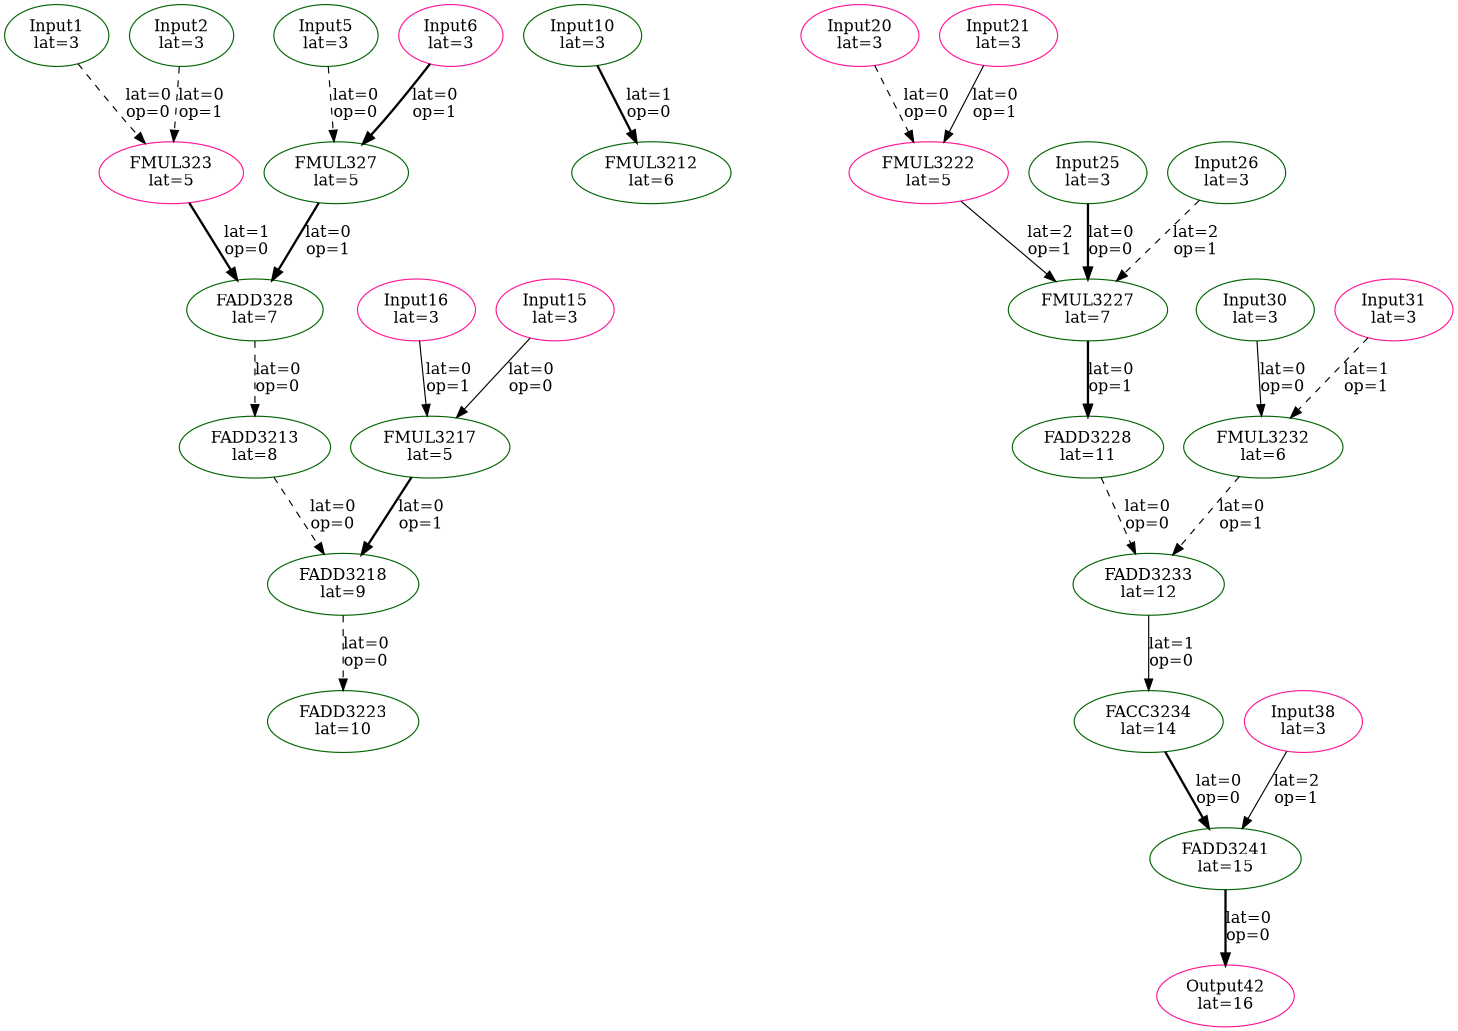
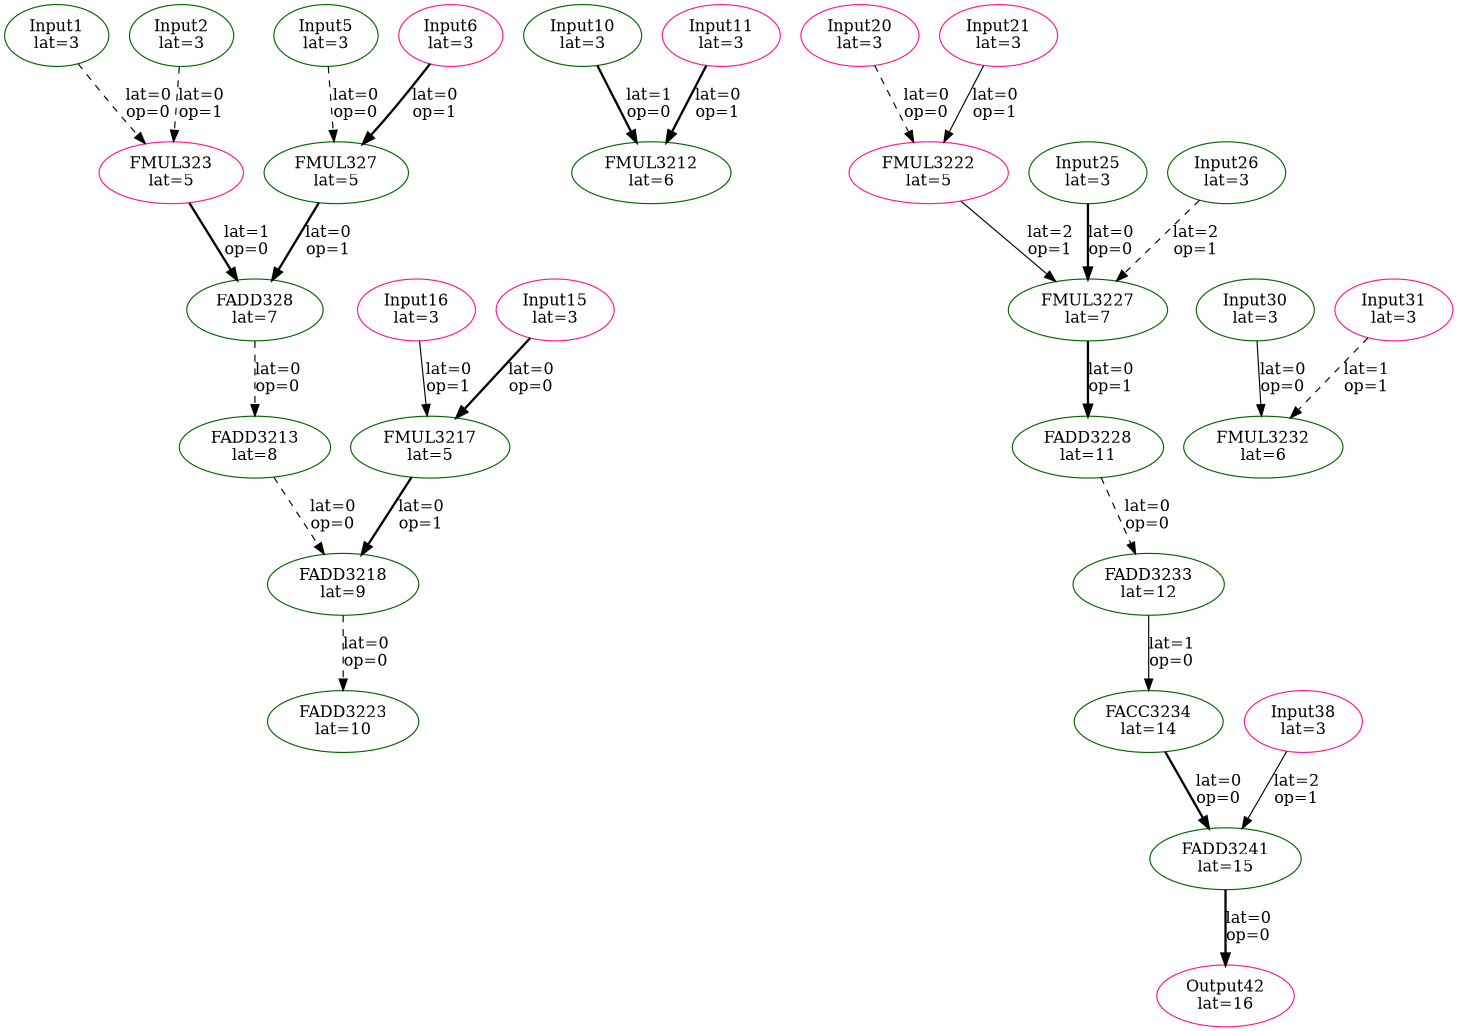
none -> (721, 36)
(497, 374) -> (497, 374)
(1210, 511) -> none
